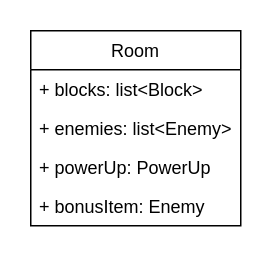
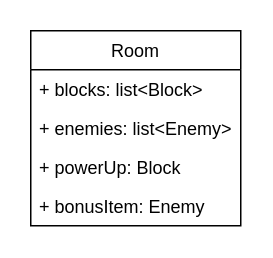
(123, 168) -> (110, 168)
